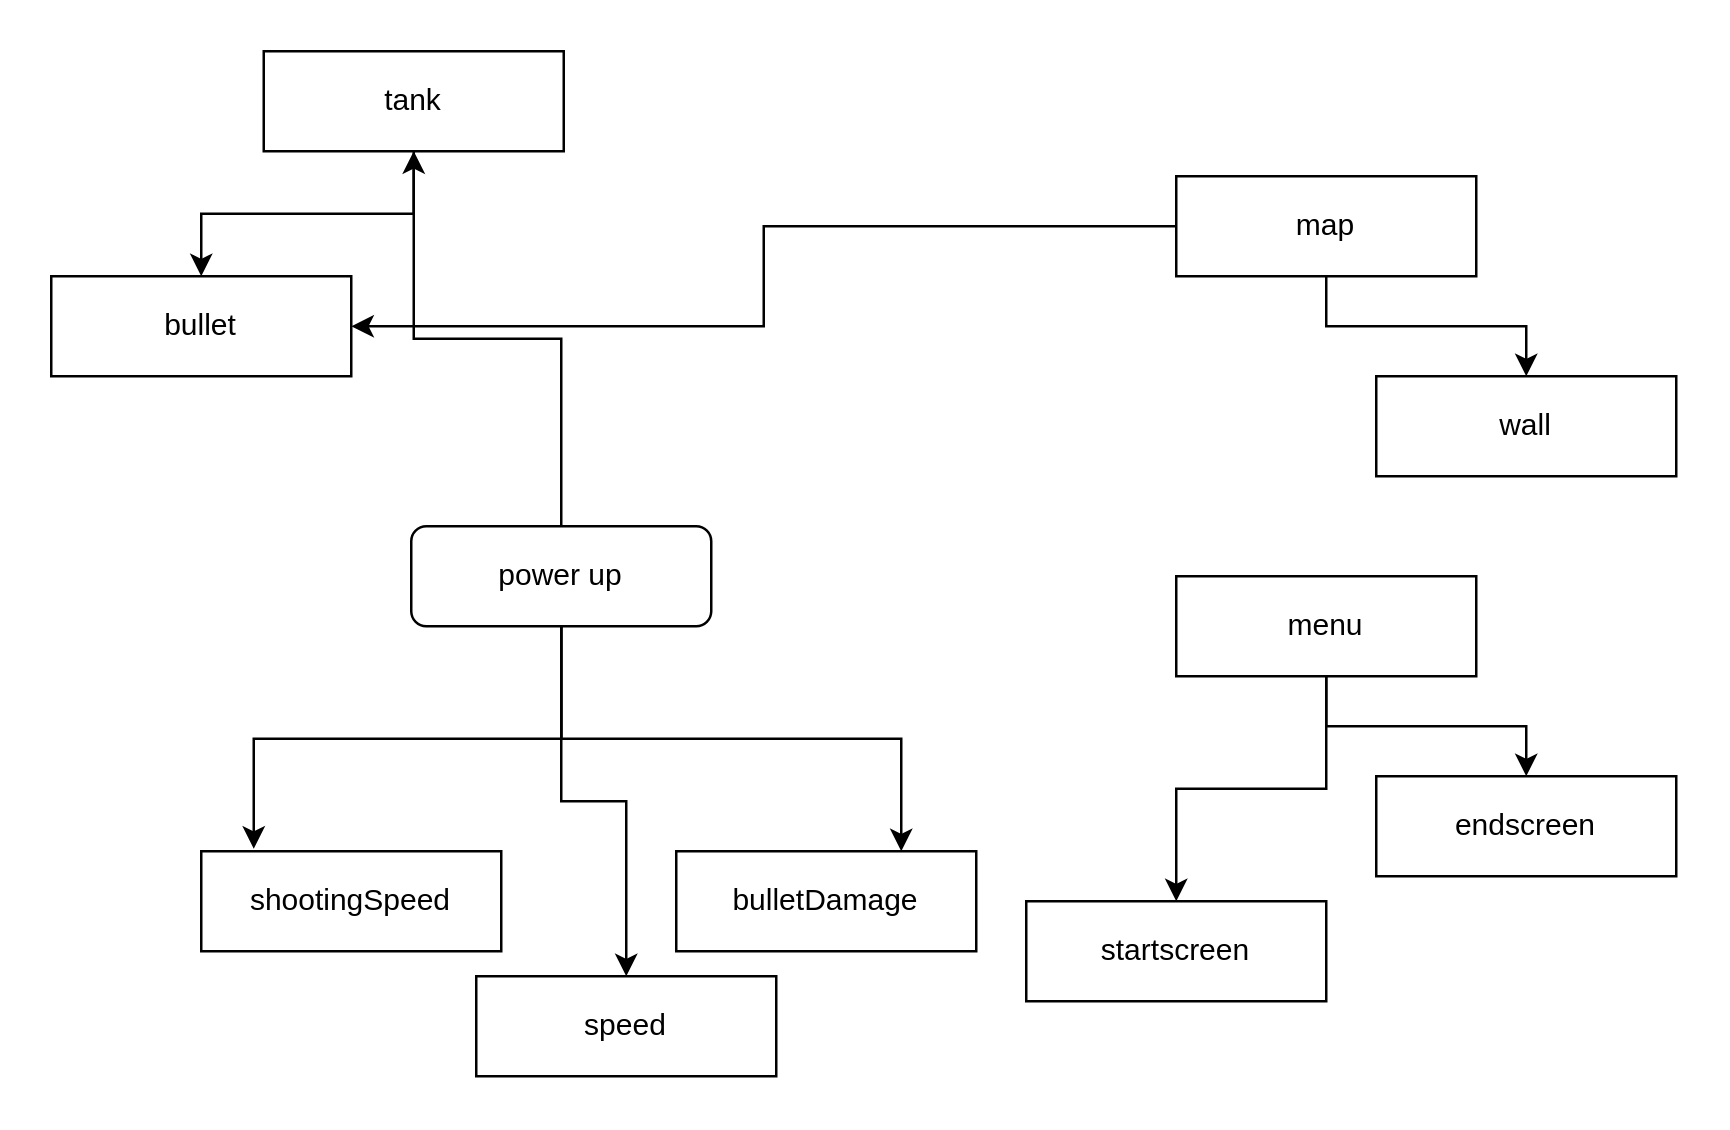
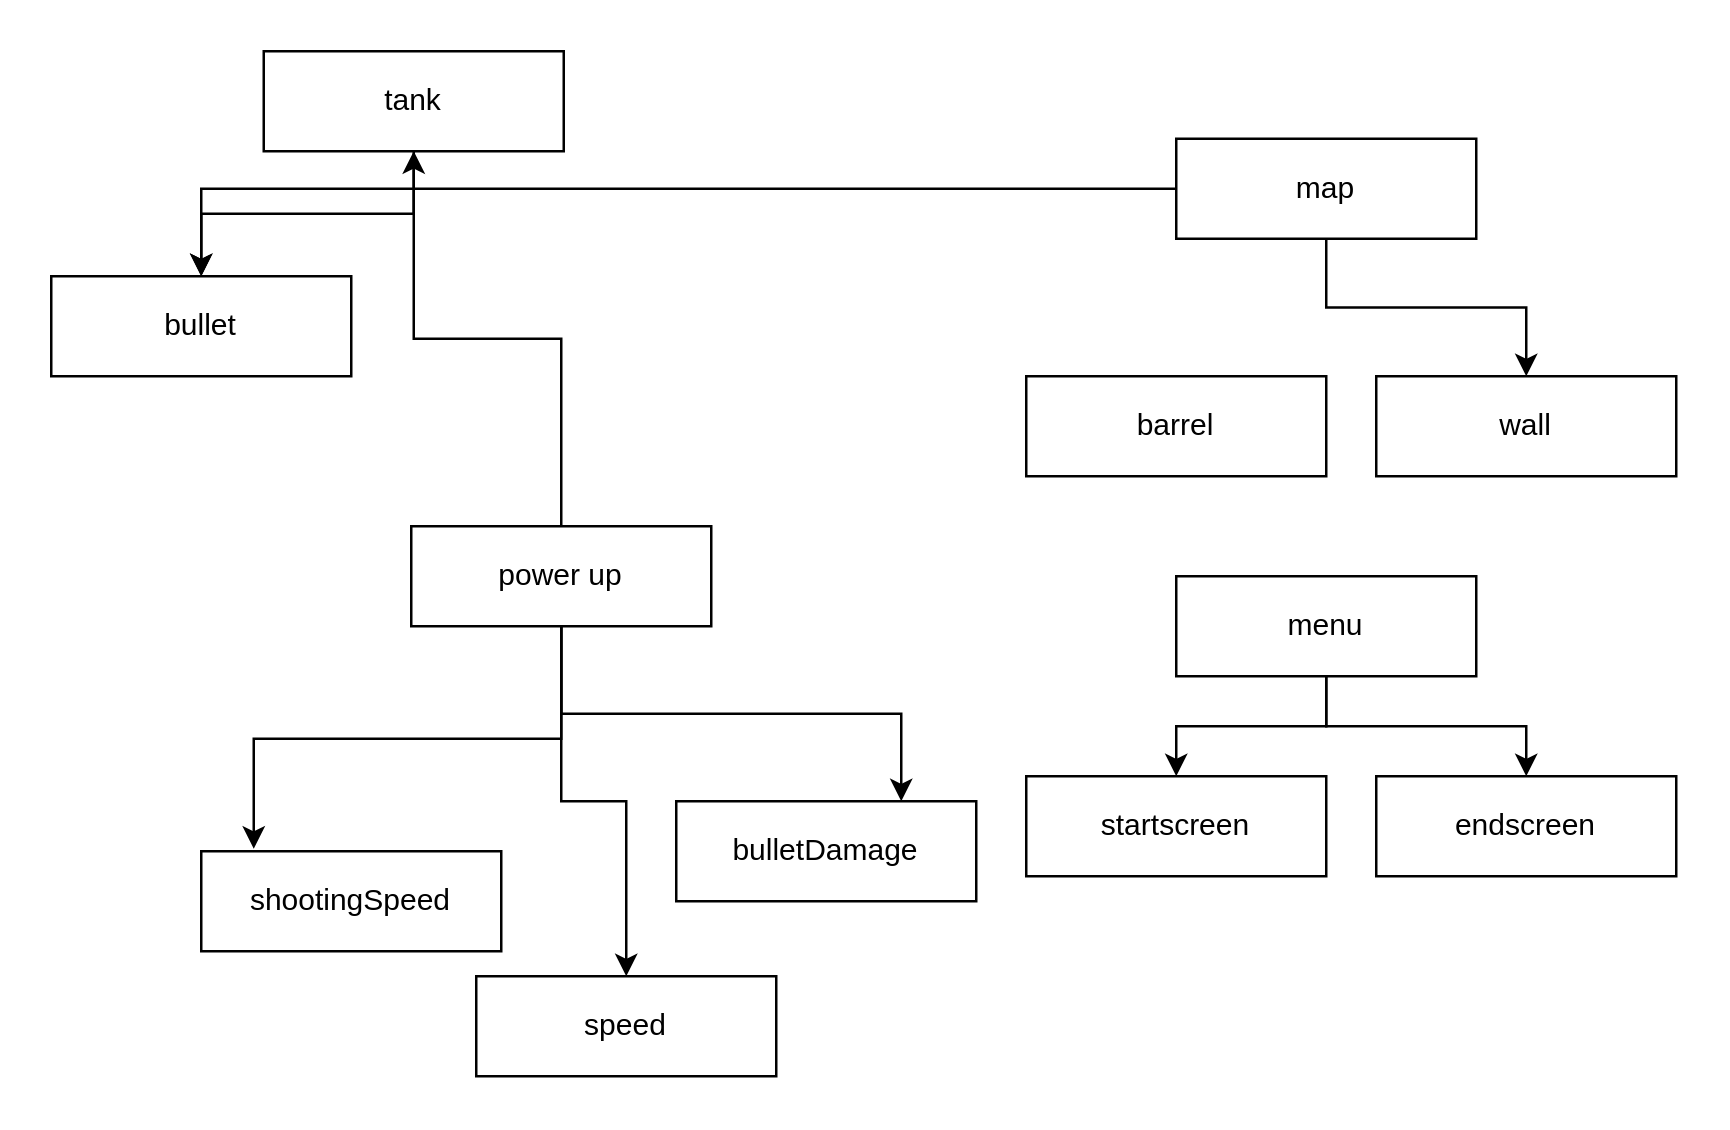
(1326, 226) -> (1326, 189)
none -> (1176, 426)
(561, 576) -> (561, 576)
(826, 901) -> (826, 851)
(1176, 951) -> (1176, 826)
